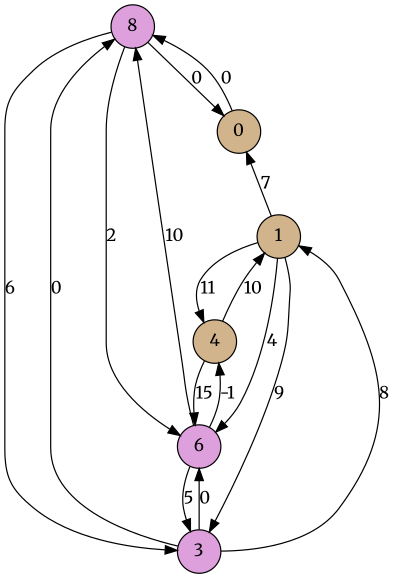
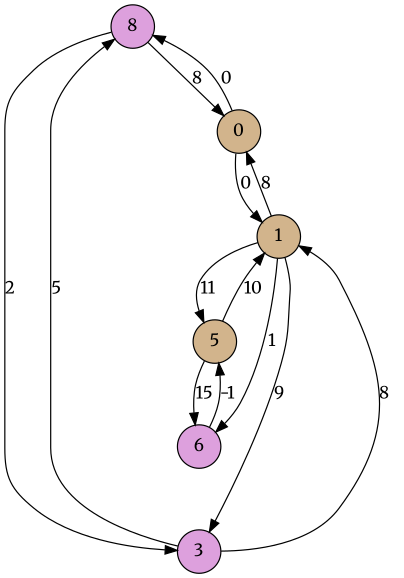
(197, 79) -> (197, 79)
(266, 184) -> (266, 184)
none -> (238, 186)
(164, 243) -> none
(106, 249) -> none
(10, 289) -> (10, 289)
(57, 289) -> (57, 289)
(215, 342) -> (215, 342)
(272, 342) -> (272, 342)
(183, 493) -> none
(199, 505) -> none
